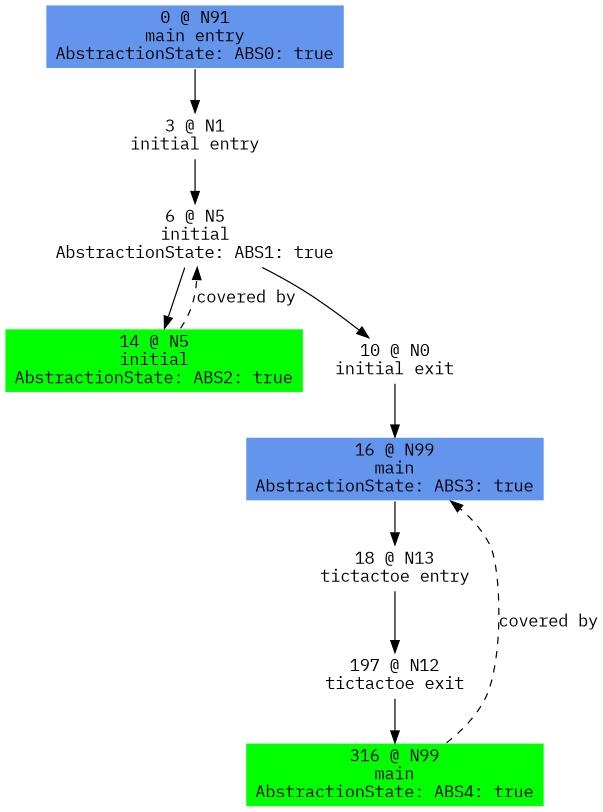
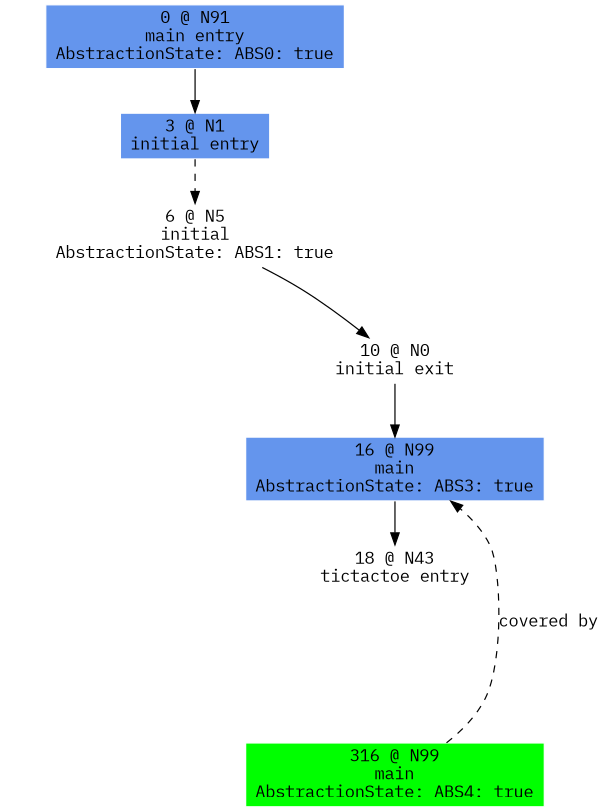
(195, 136) -> (195, 136)
(195, 175) -> (195, 175)
(154, 361) -> none
(395, 568) -> (395, 568)
(395, 676) -> none
